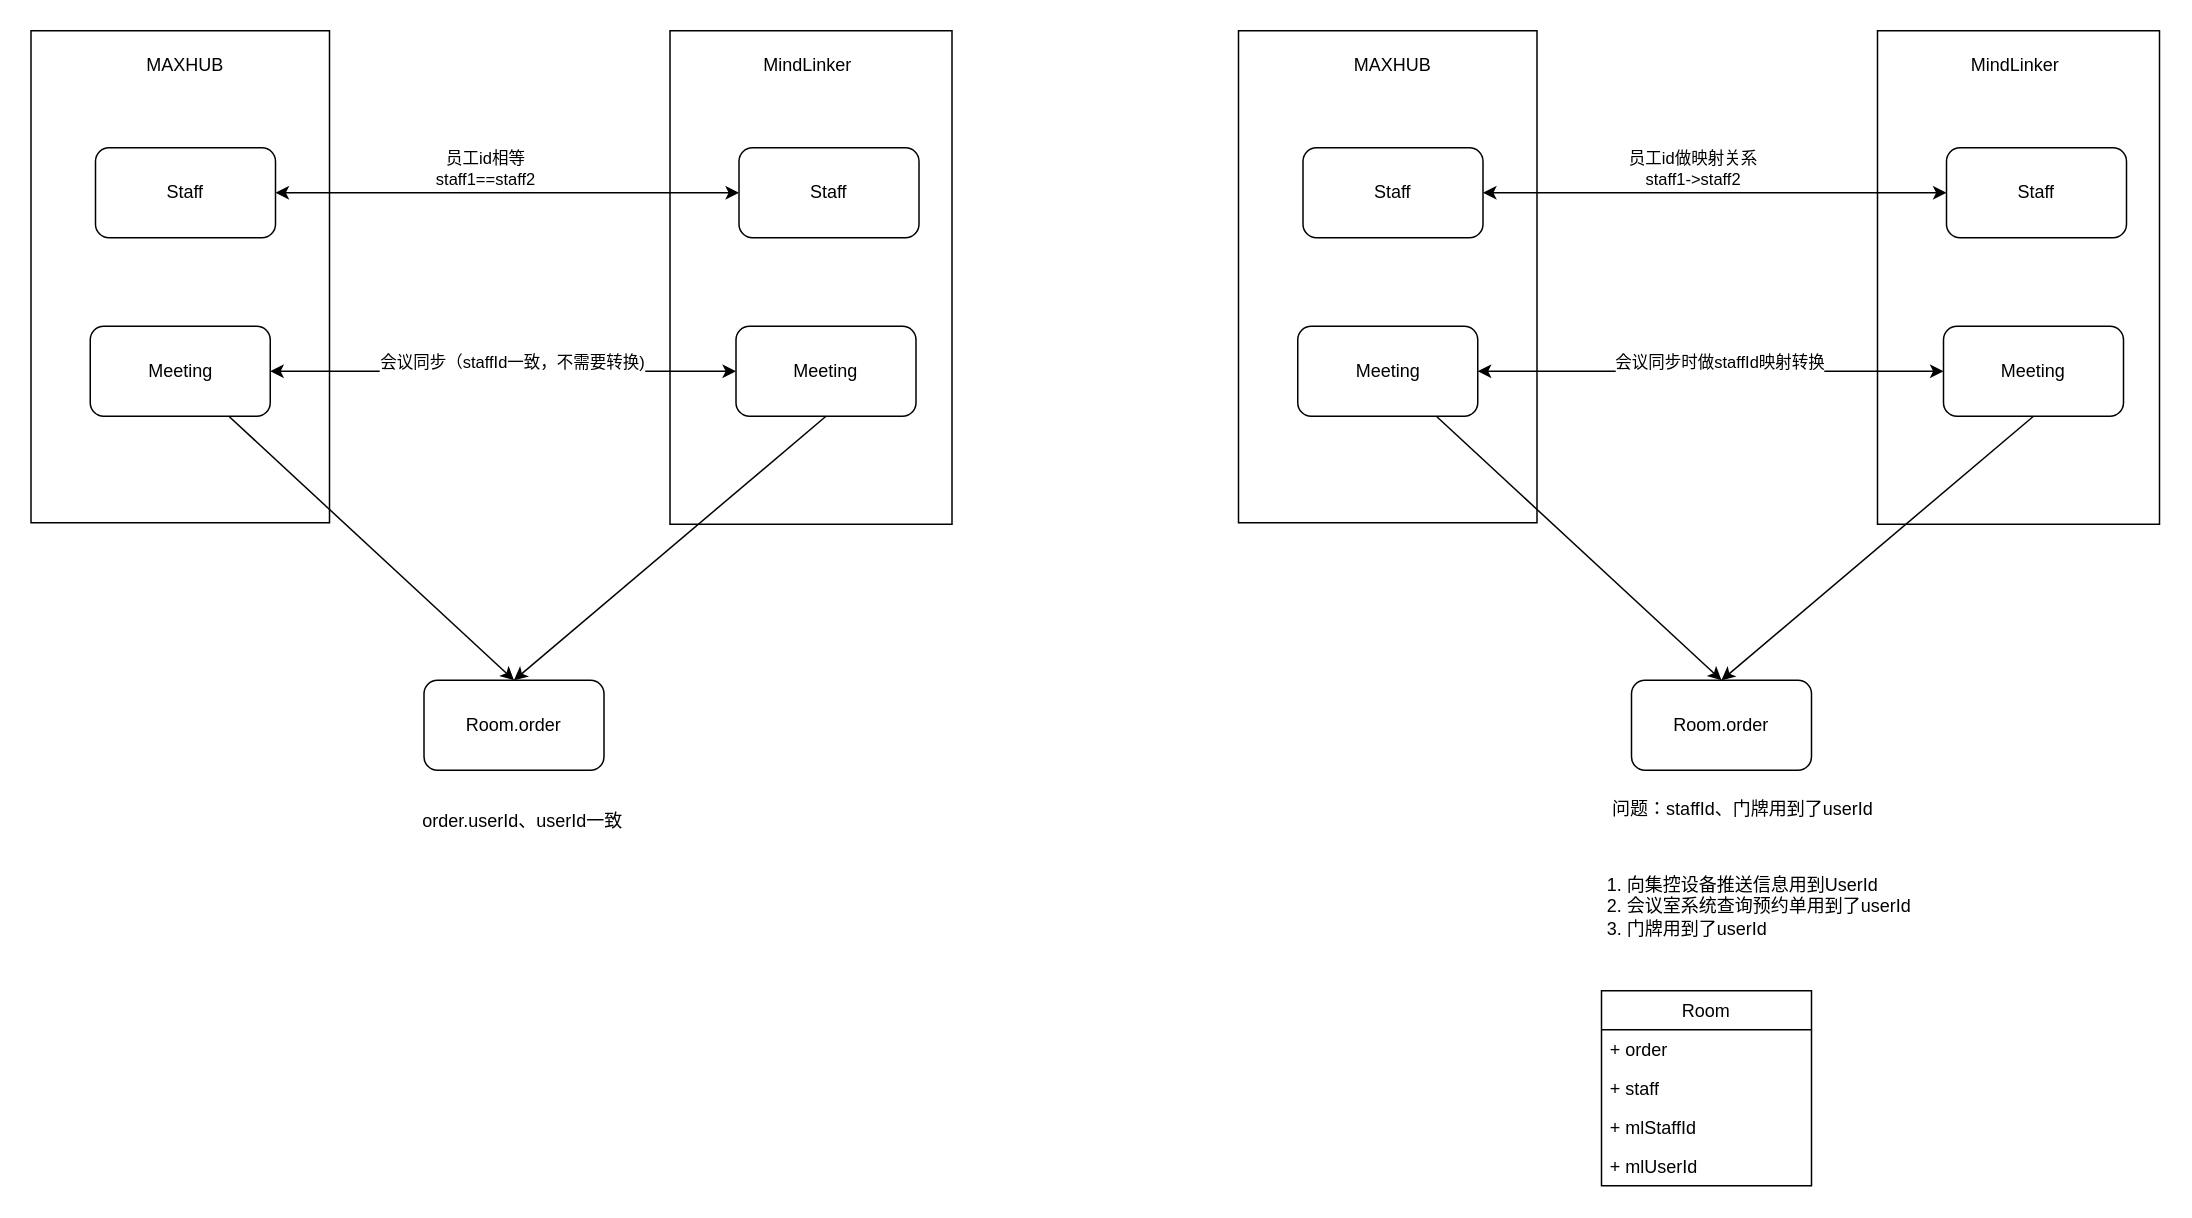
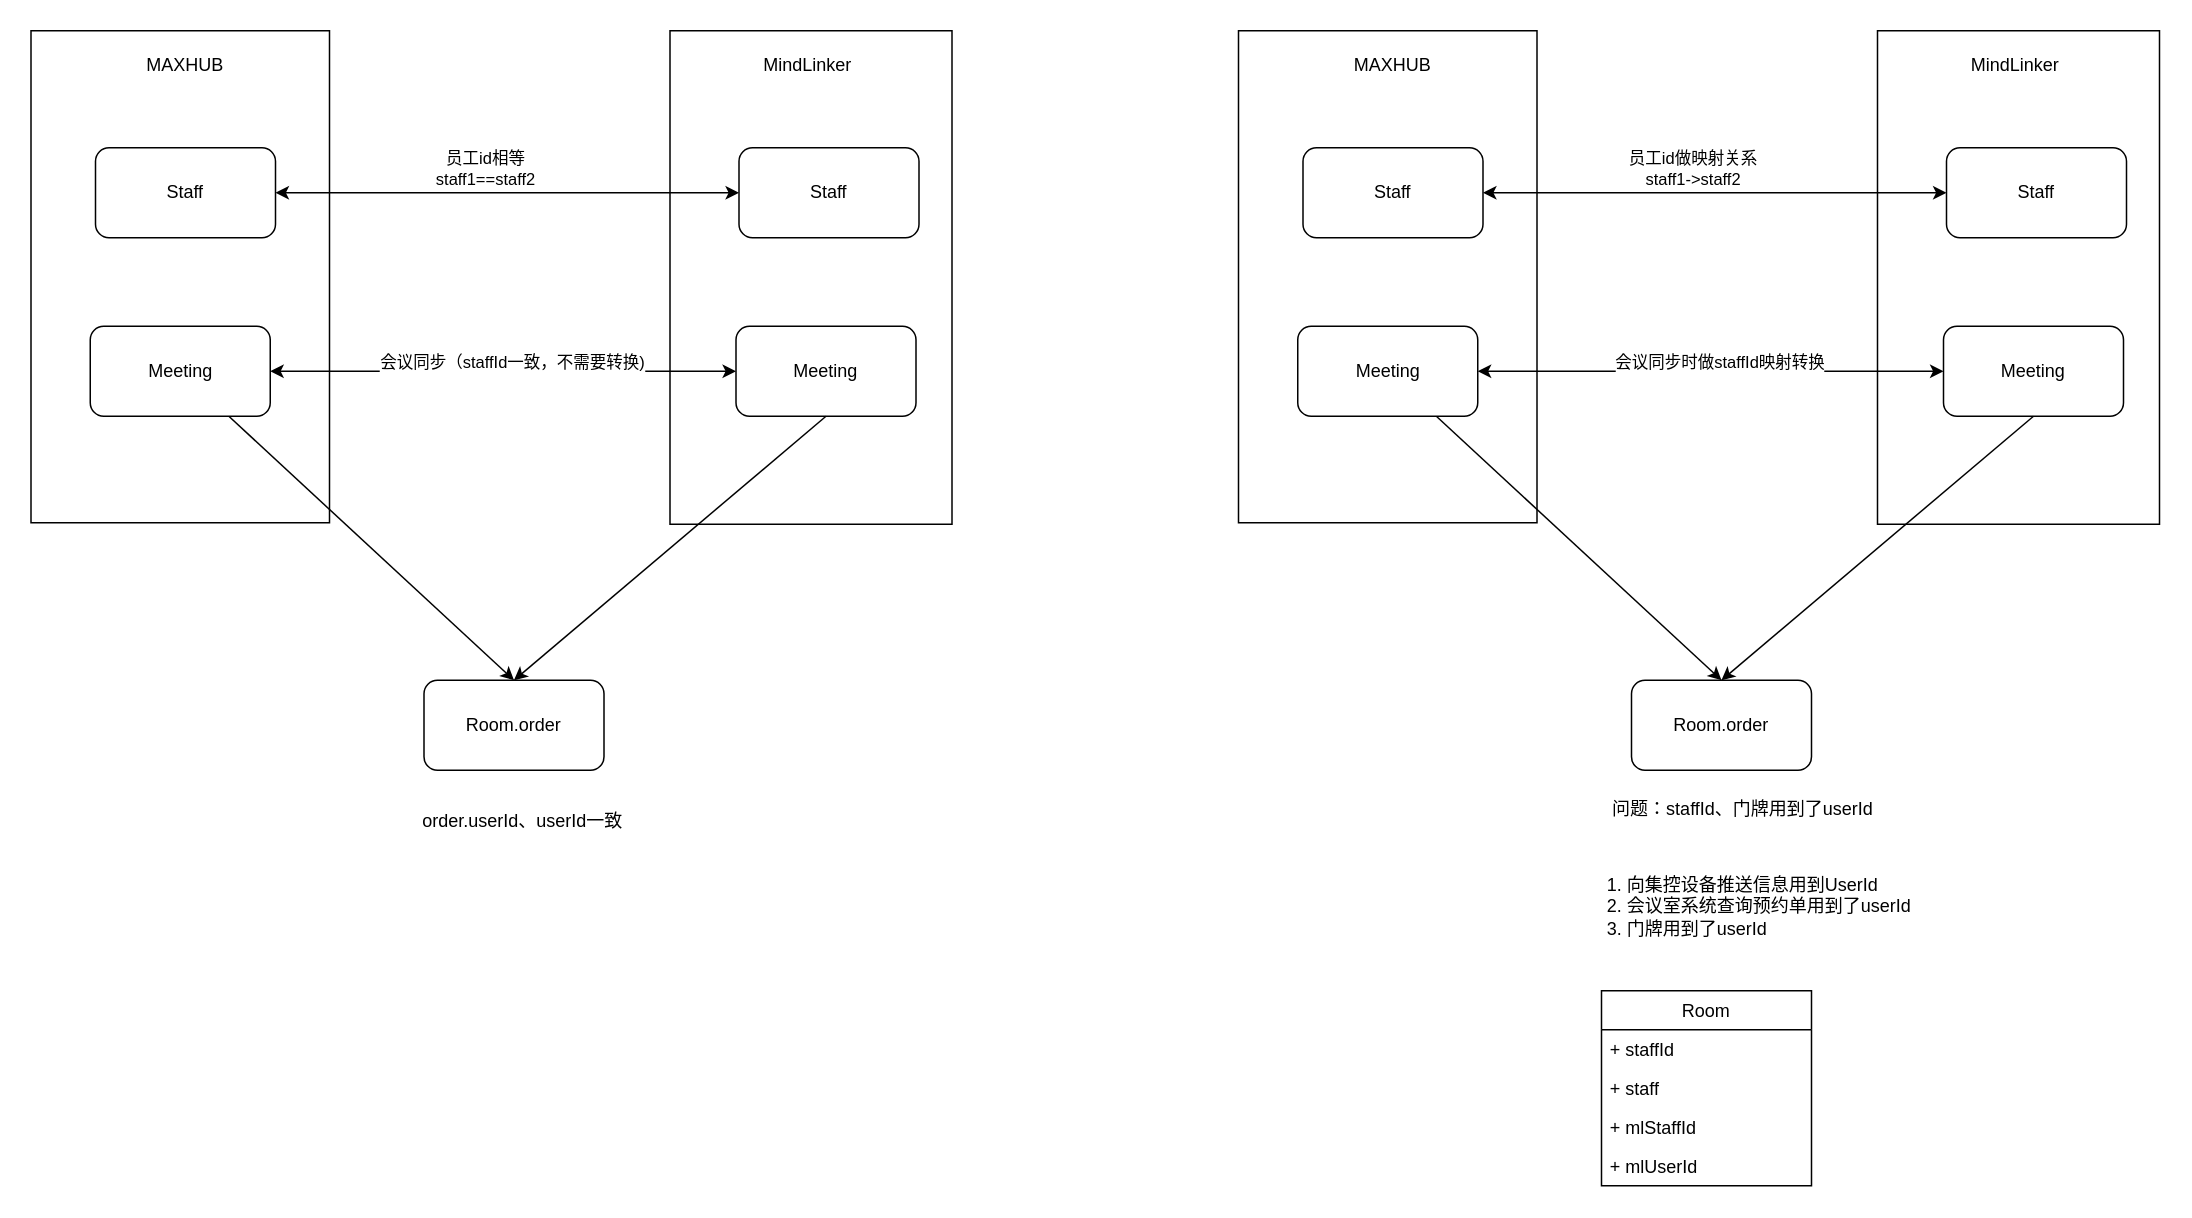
(1642, 1050) -> (1653, 1050)
